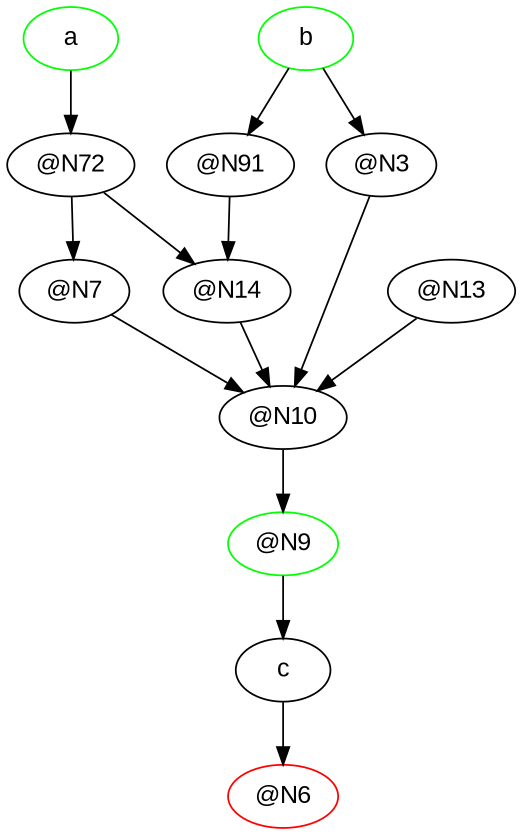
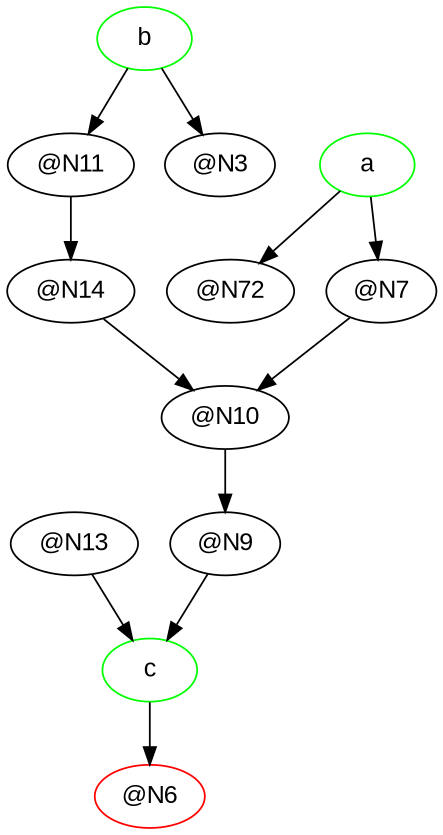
(230, 165) -> (71, 165)
(72, 219) -> (373, 219)
(142, 223) -> none
(335, 283) -> none
(374, 349) -> (108, 600)
(283, 544) -> (225, 544)
(283, 670) -> (150, 670)
